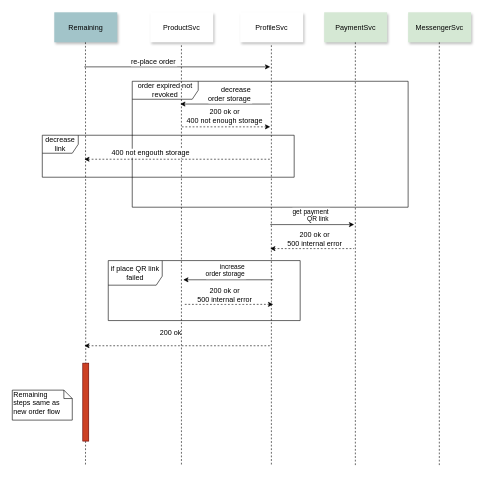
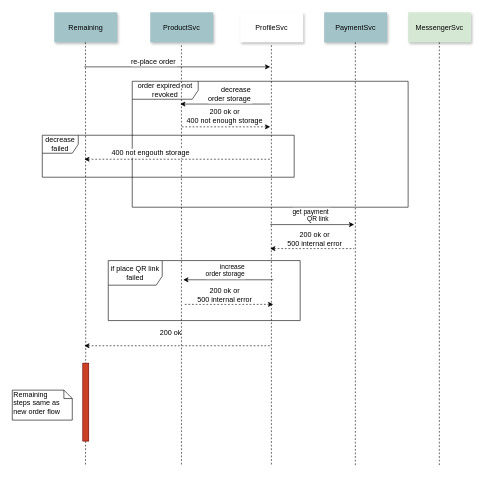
(182, 27) -> (182, 27)
(356, 27) -> (356, 27)
(60, 144) -> (60, 144)
